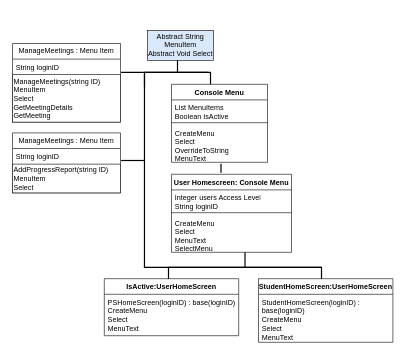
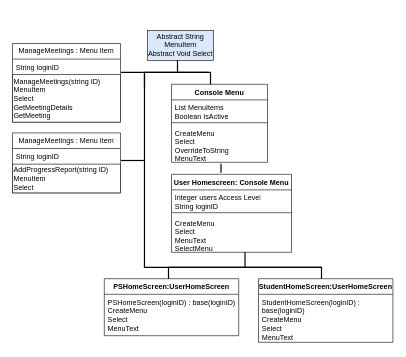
(171, 287) -> (171, 287)
